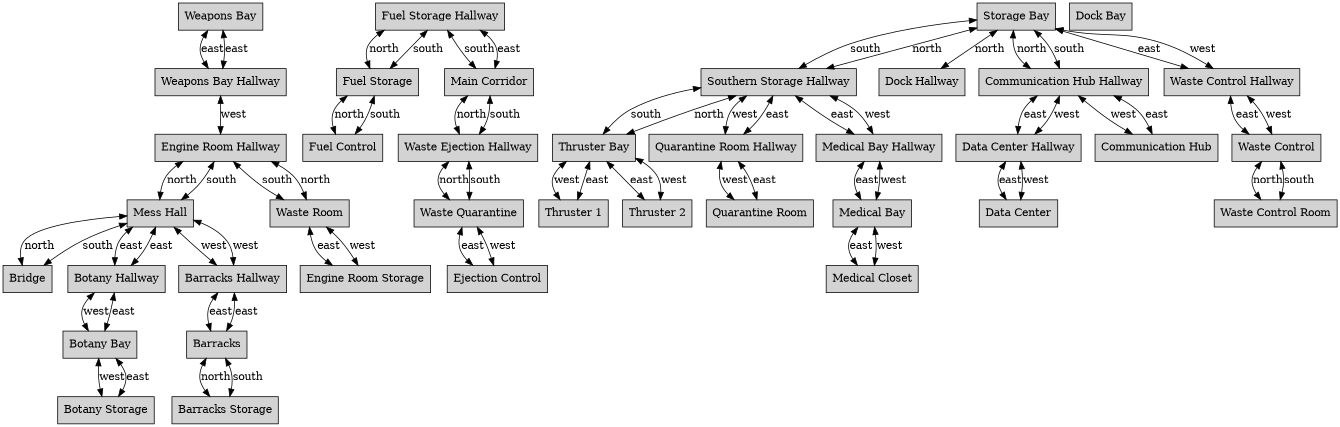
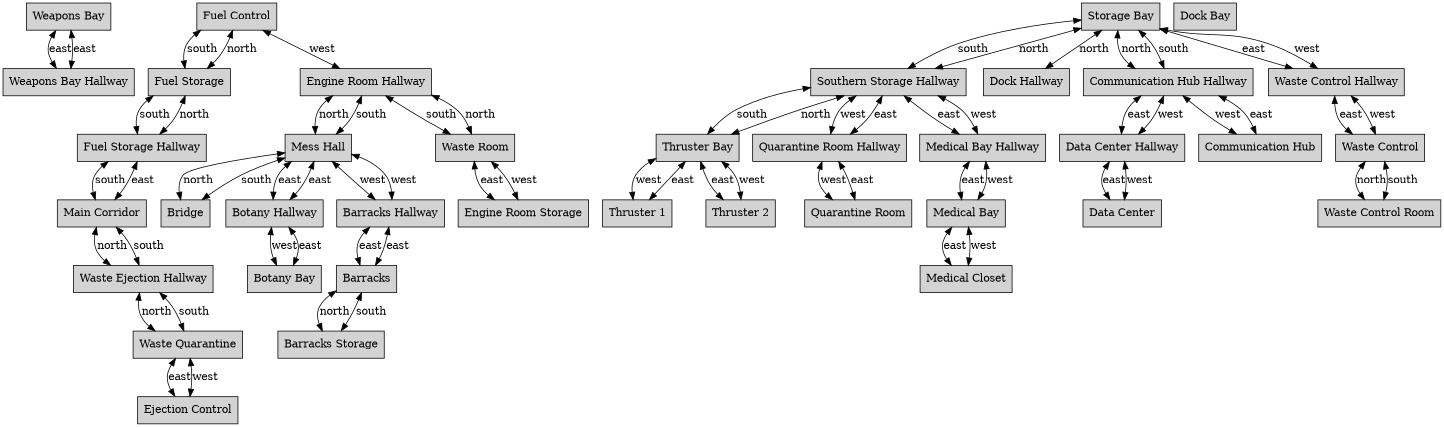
(221, 115) -> (301, 49)
(106, 410) -> none
